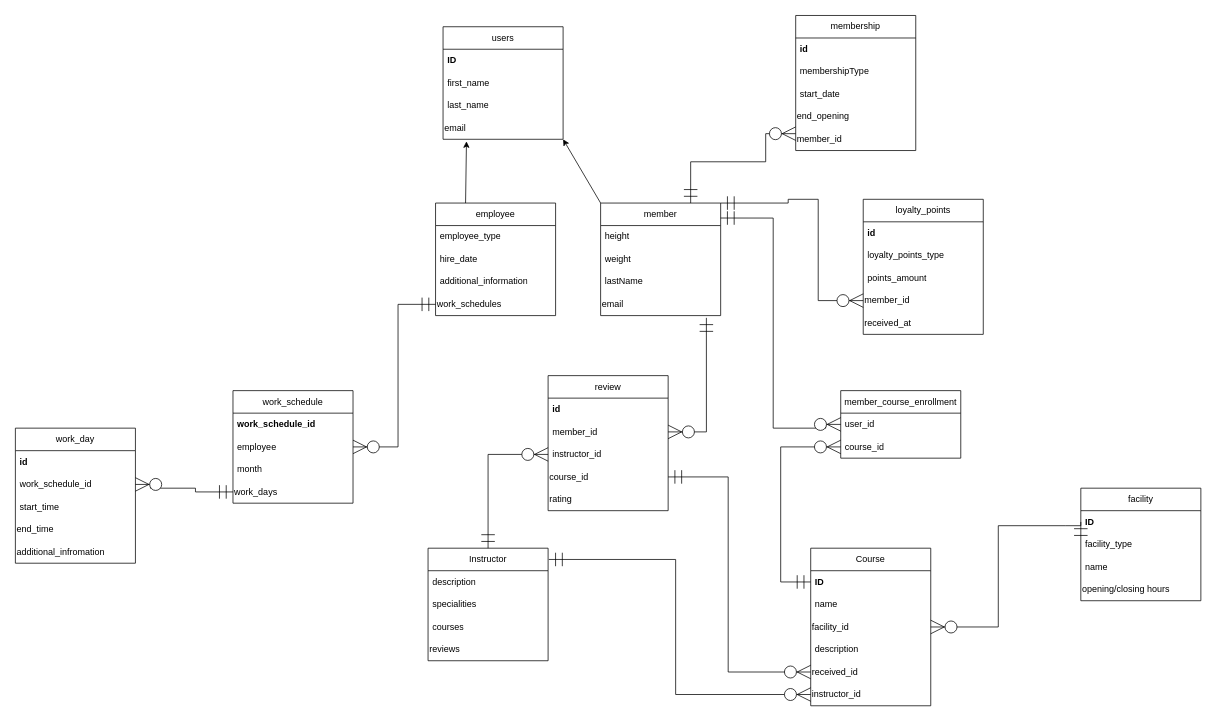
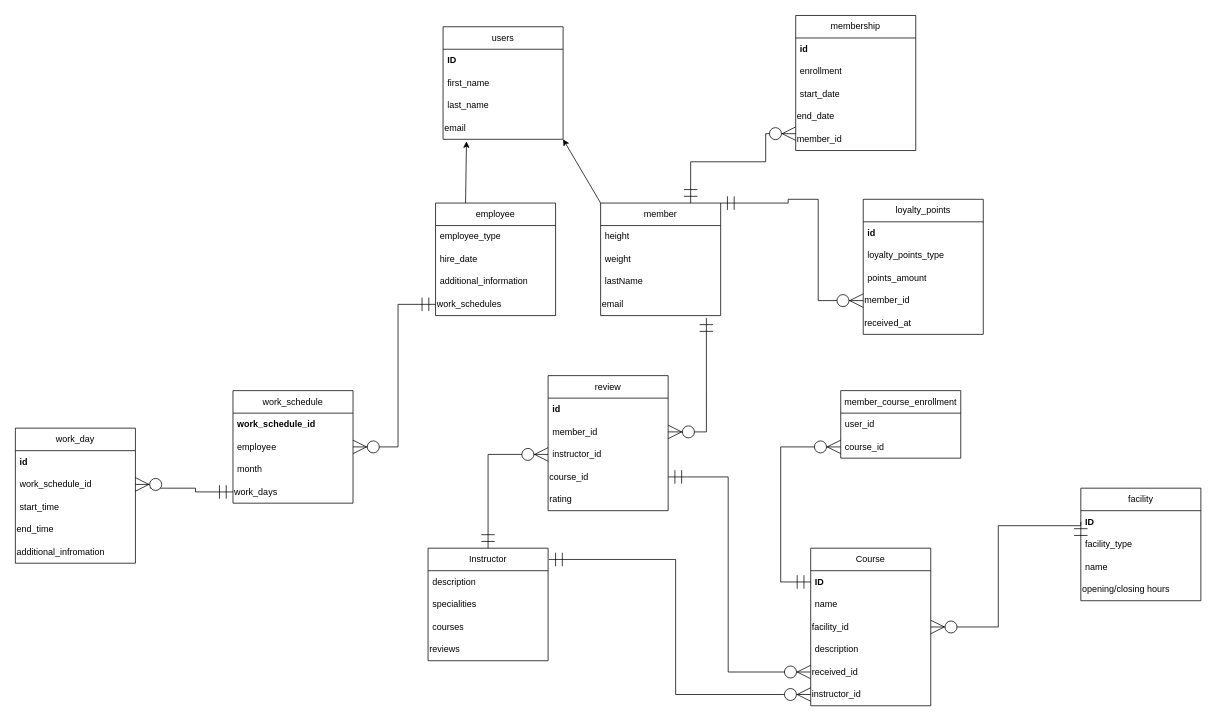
(834, 72) -> (823, 72)
(823, 117) -> (817, 117)
(773, 355) -> none
